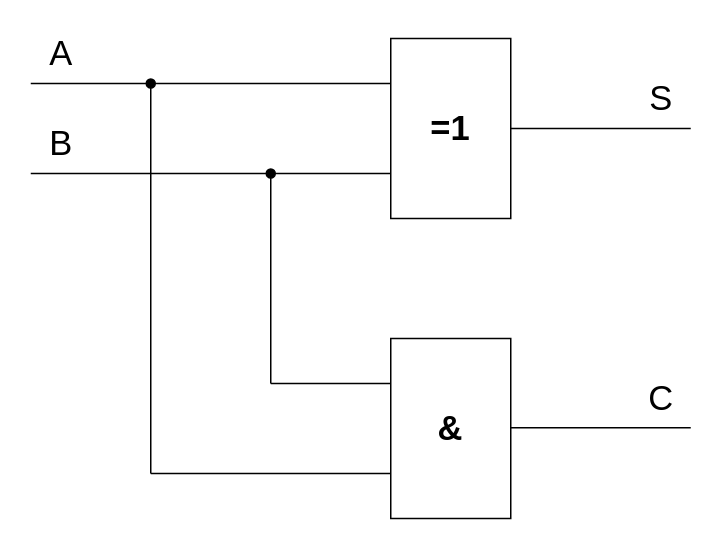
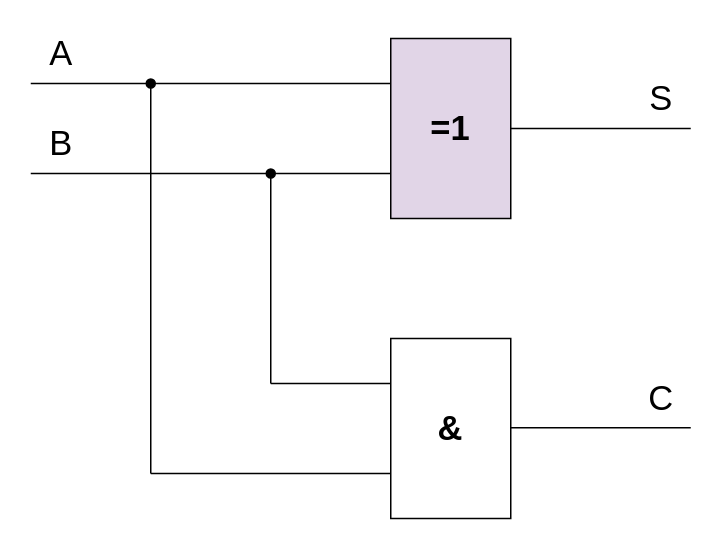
(451, 128) -> (451, 128)
